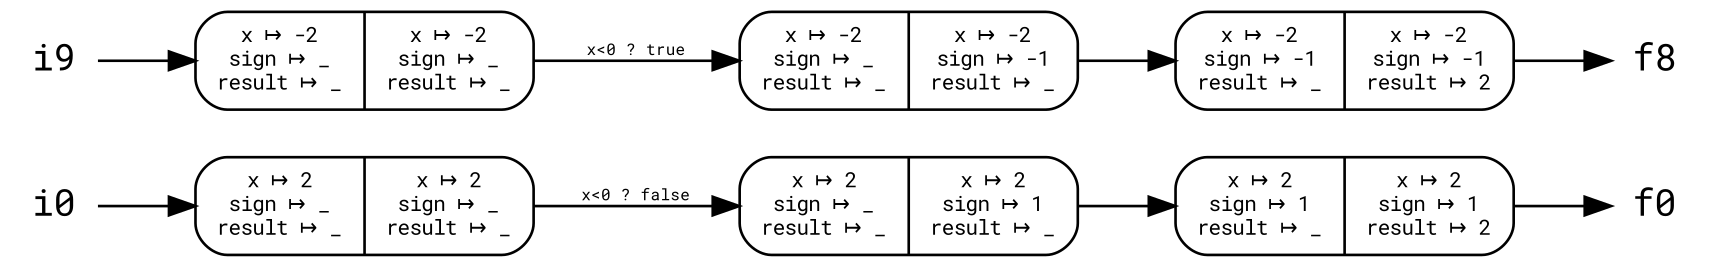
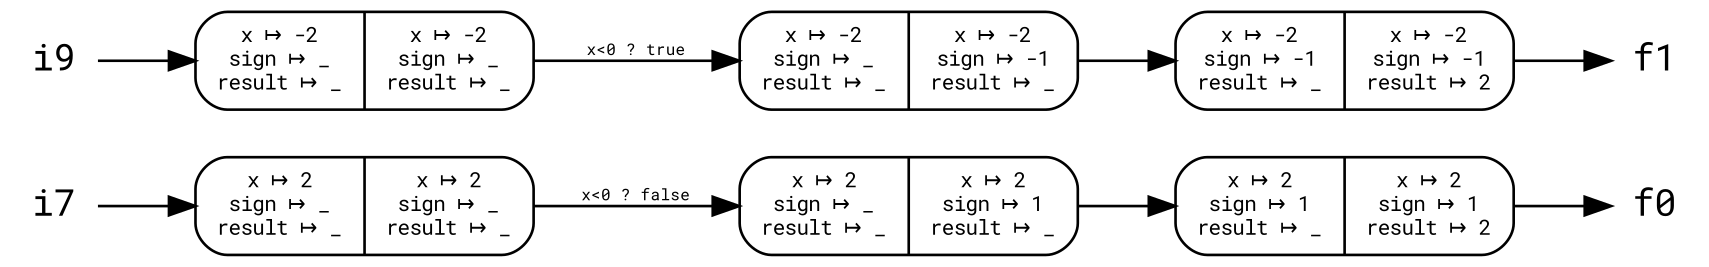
(1655, 61) -> (1655, 61)
(54, 206) -> (54, 206)
